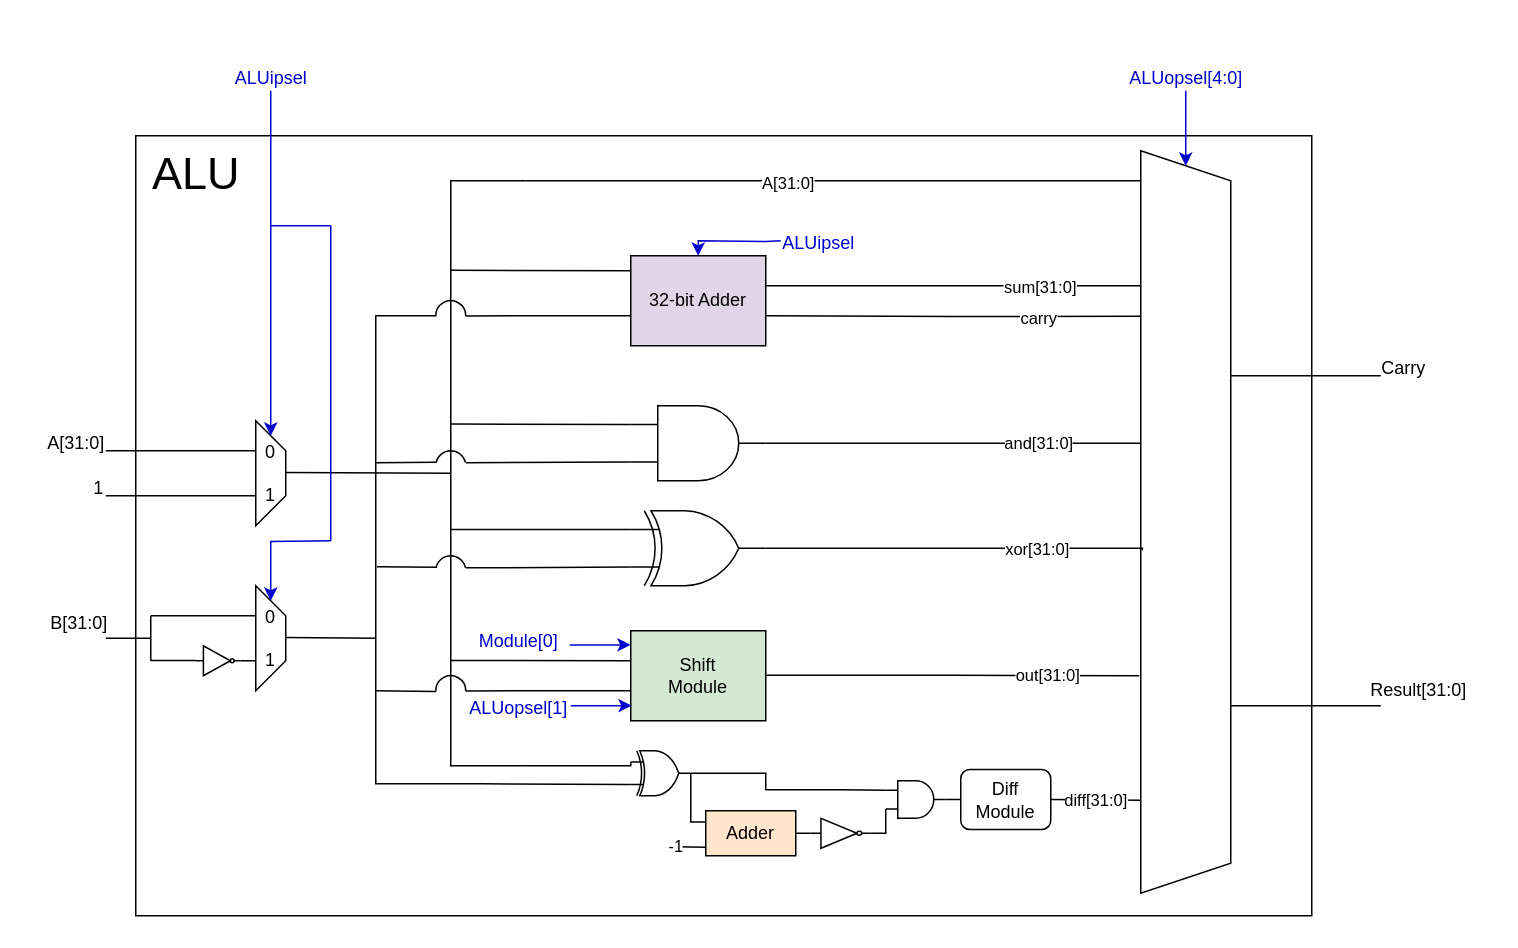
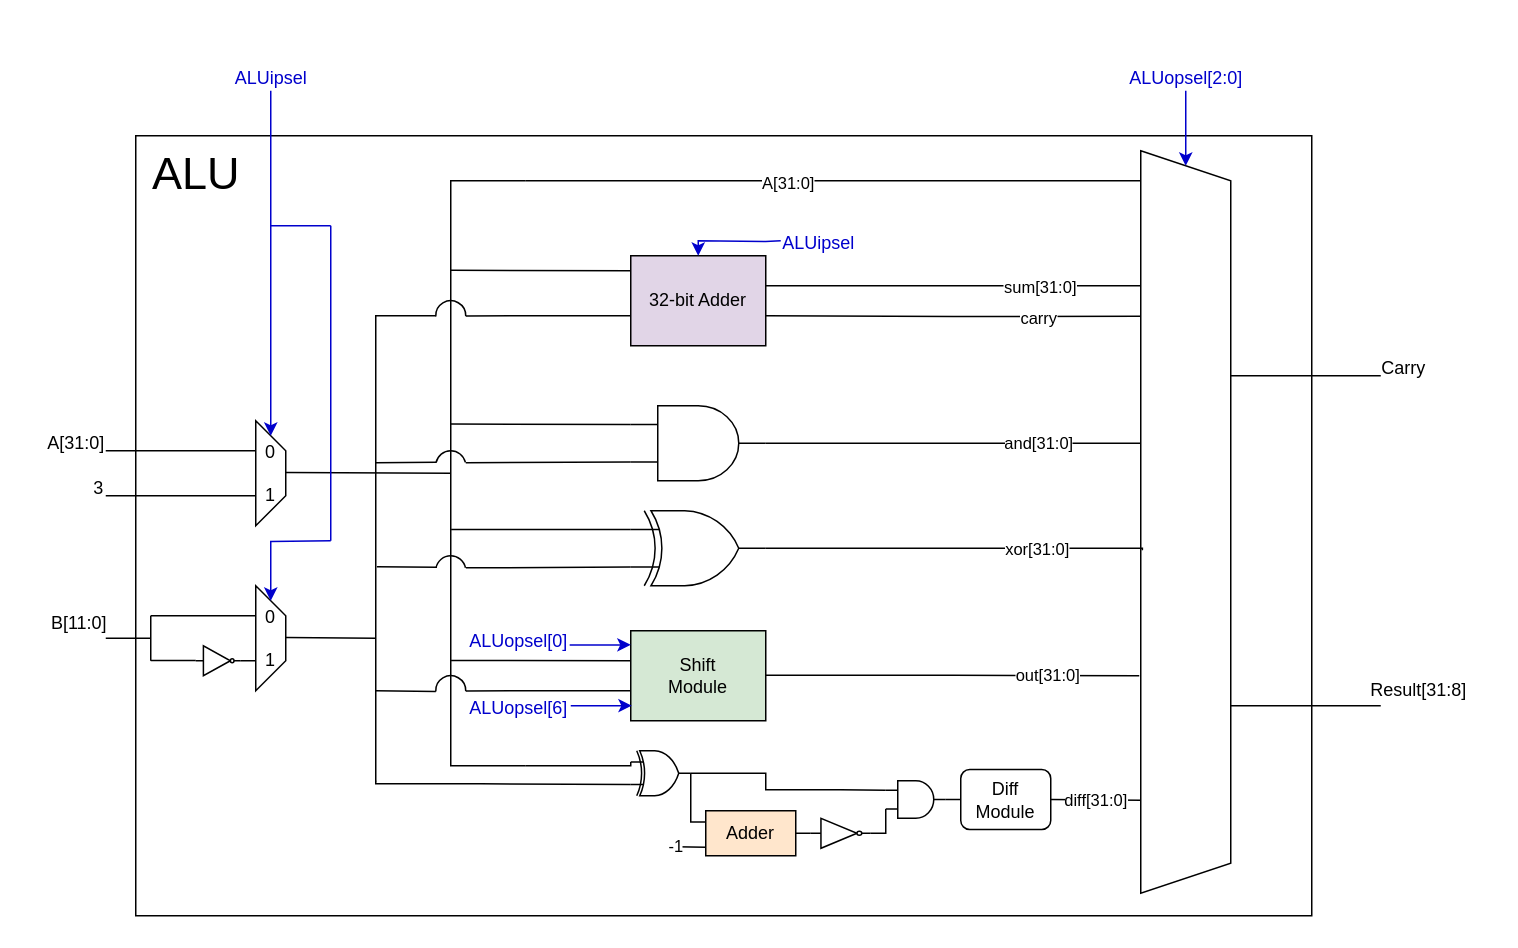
(1187, 68) -> (1187, 68)
(99, 488) -> (99, 488)
(80, 623) -> (80, 623)
(519, 631) -> (519, 631)
(1419, 691) -> (1419, 691)
(519, 698) -> (519, 698)
